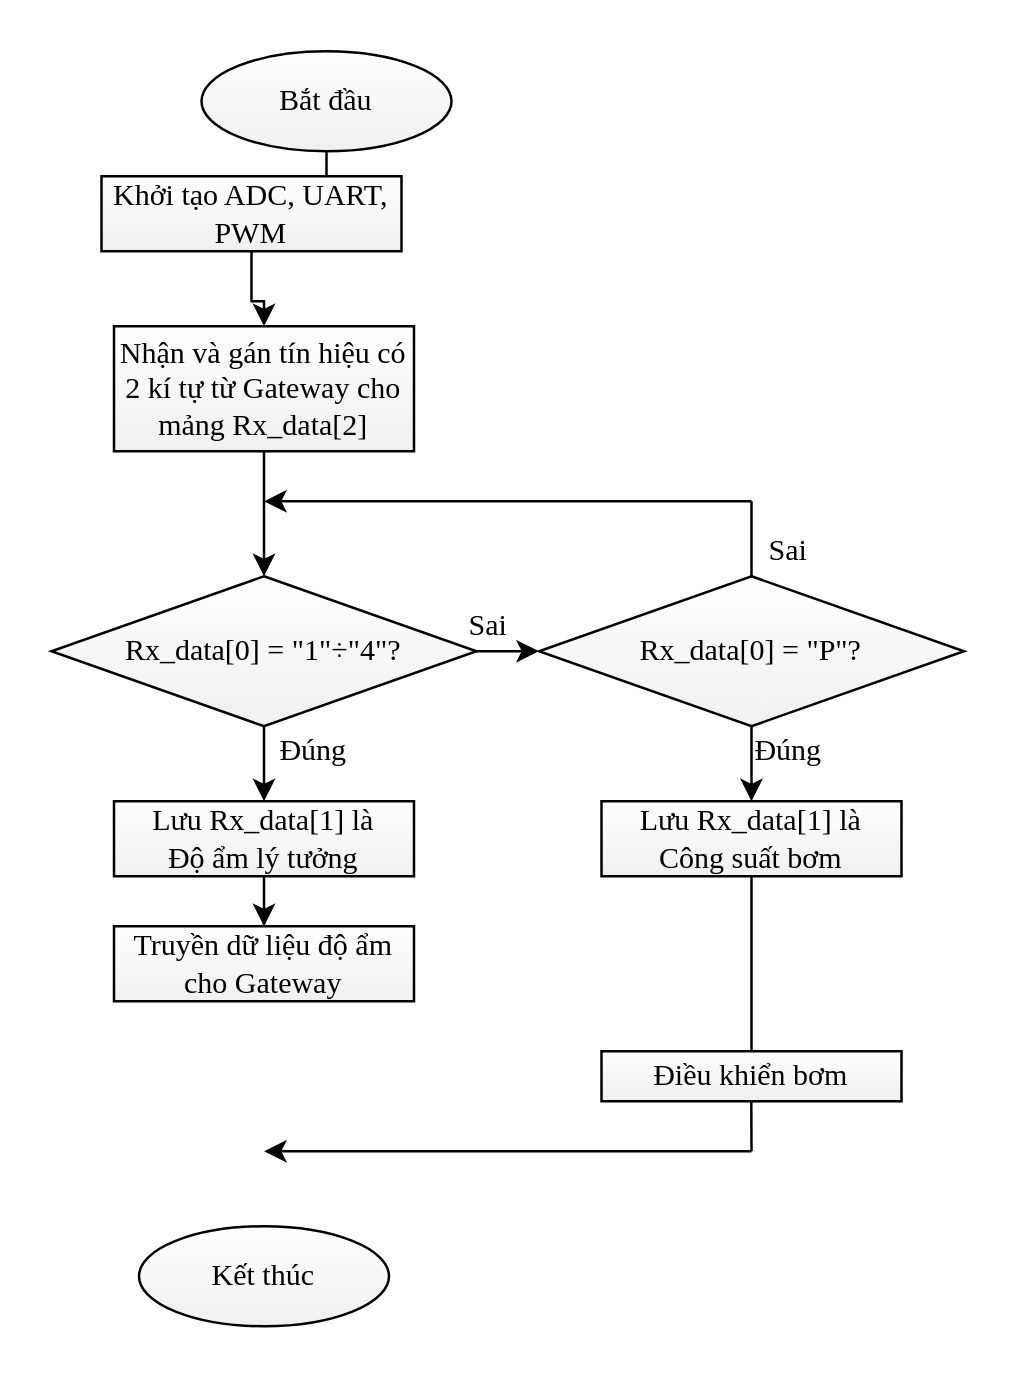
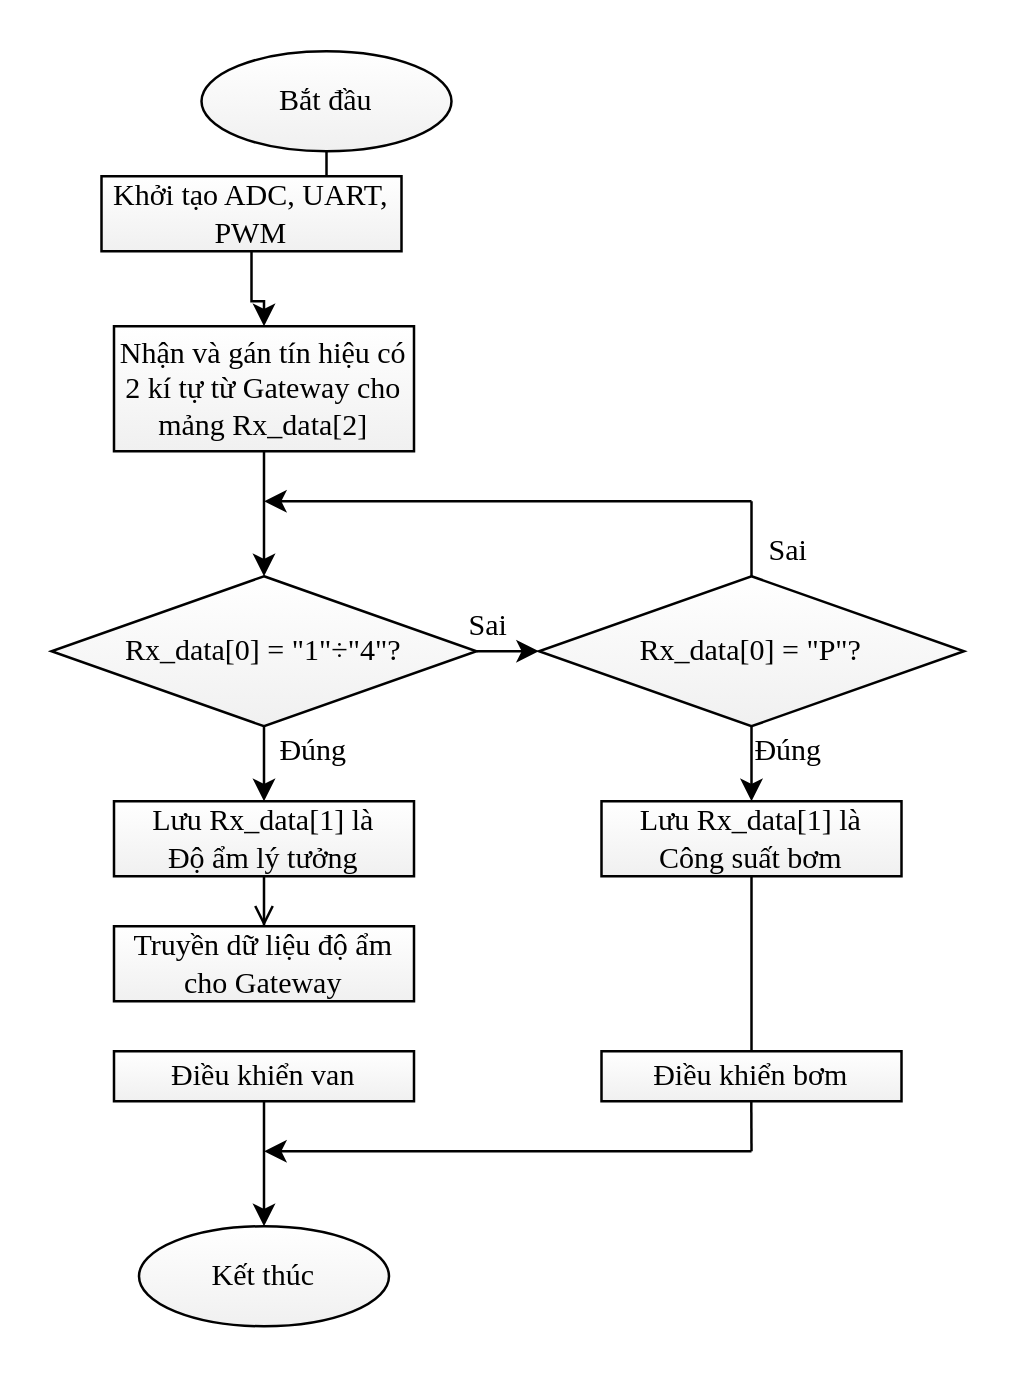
(264, 908) -> (264, 912)
none -> (264, 1076)
none -> (264, 1155)
